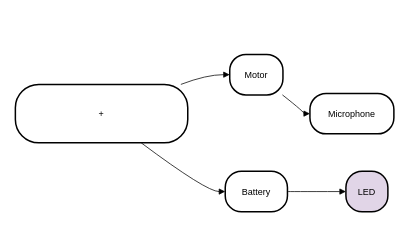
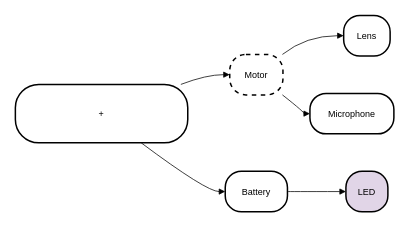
none -> (367, 36)
none -> (308, 40)
(257, 75) -> (257, 75)
